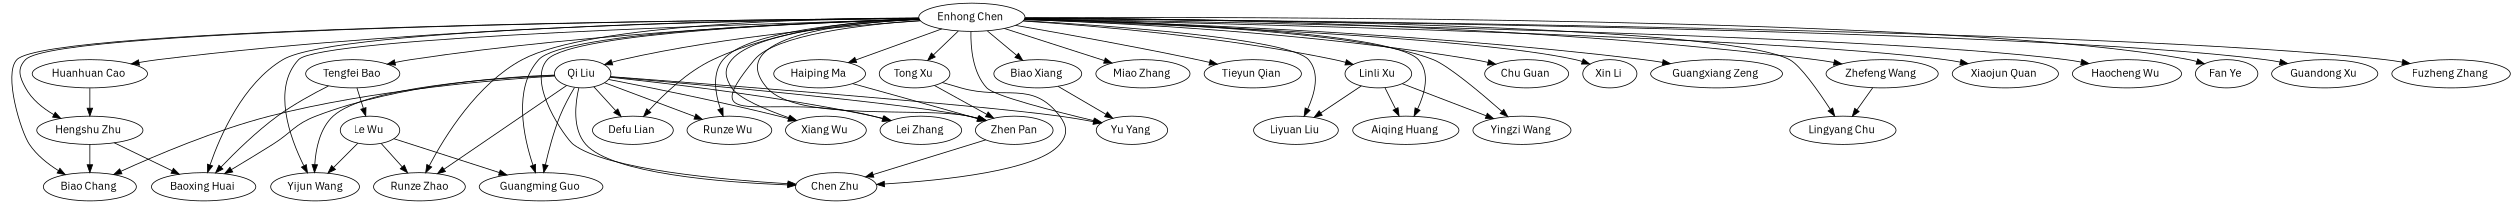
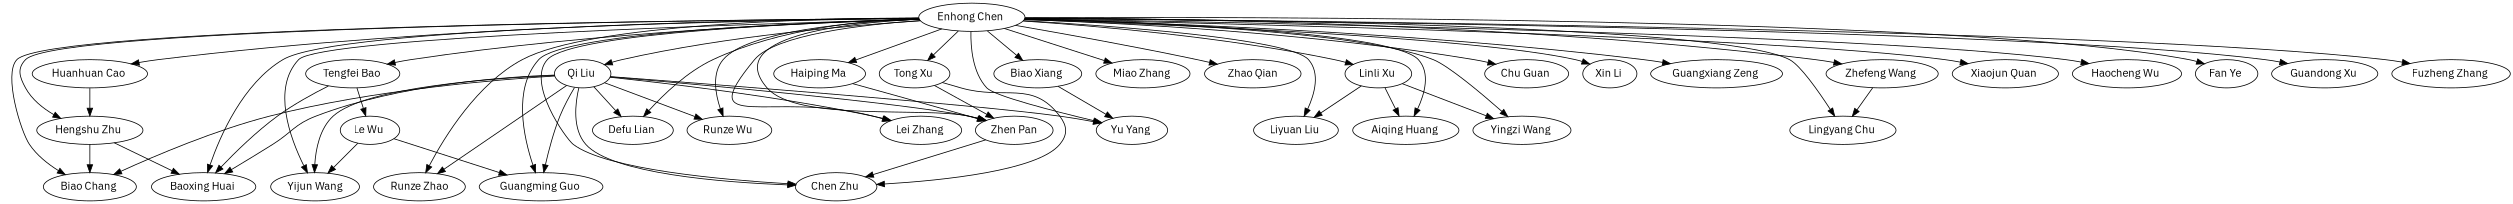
(1253, 74) -> (1253, 74)
(826, 130) -> none
(392, 155) -> none
